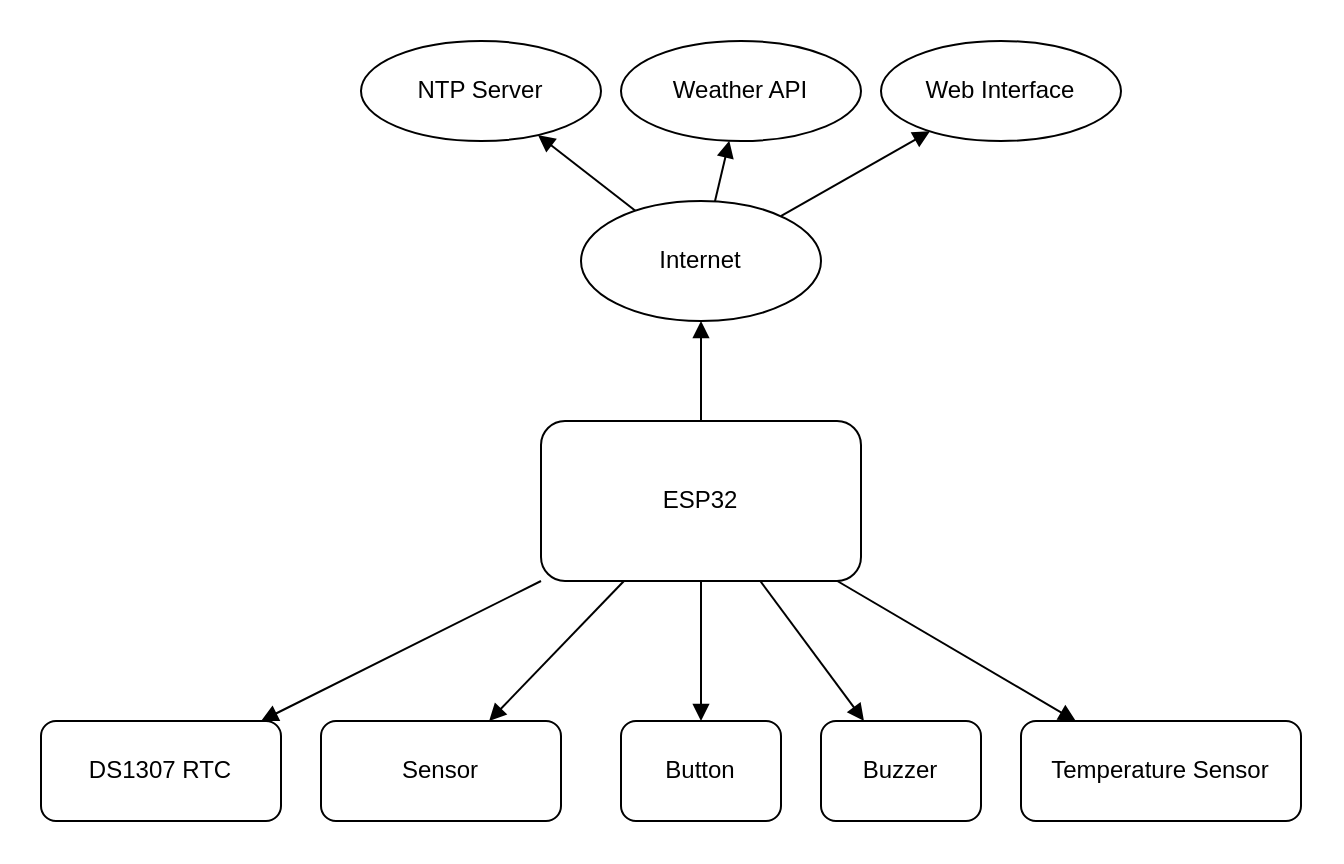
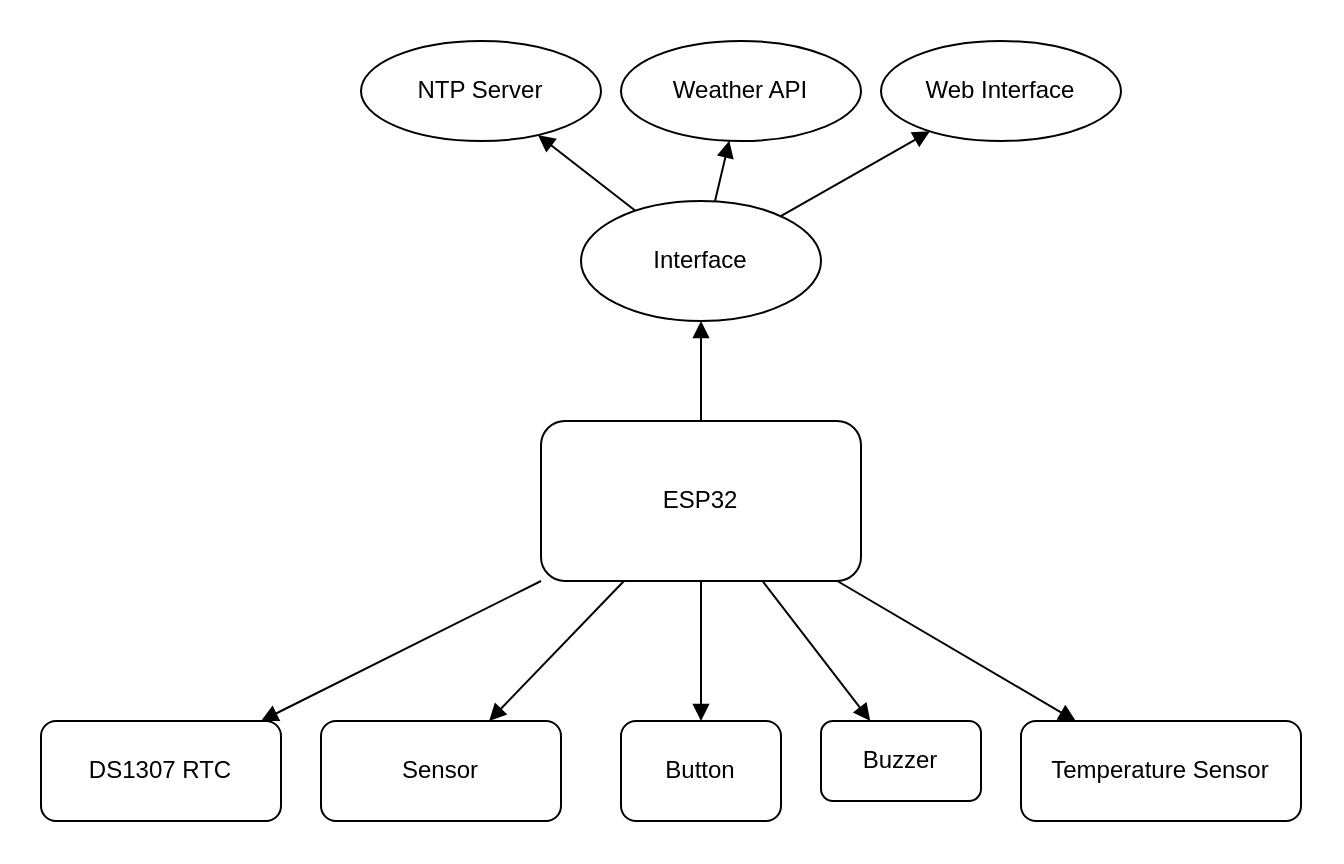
(701, 261) -> (701, 261)
(901, 771) -> (901, 761)
